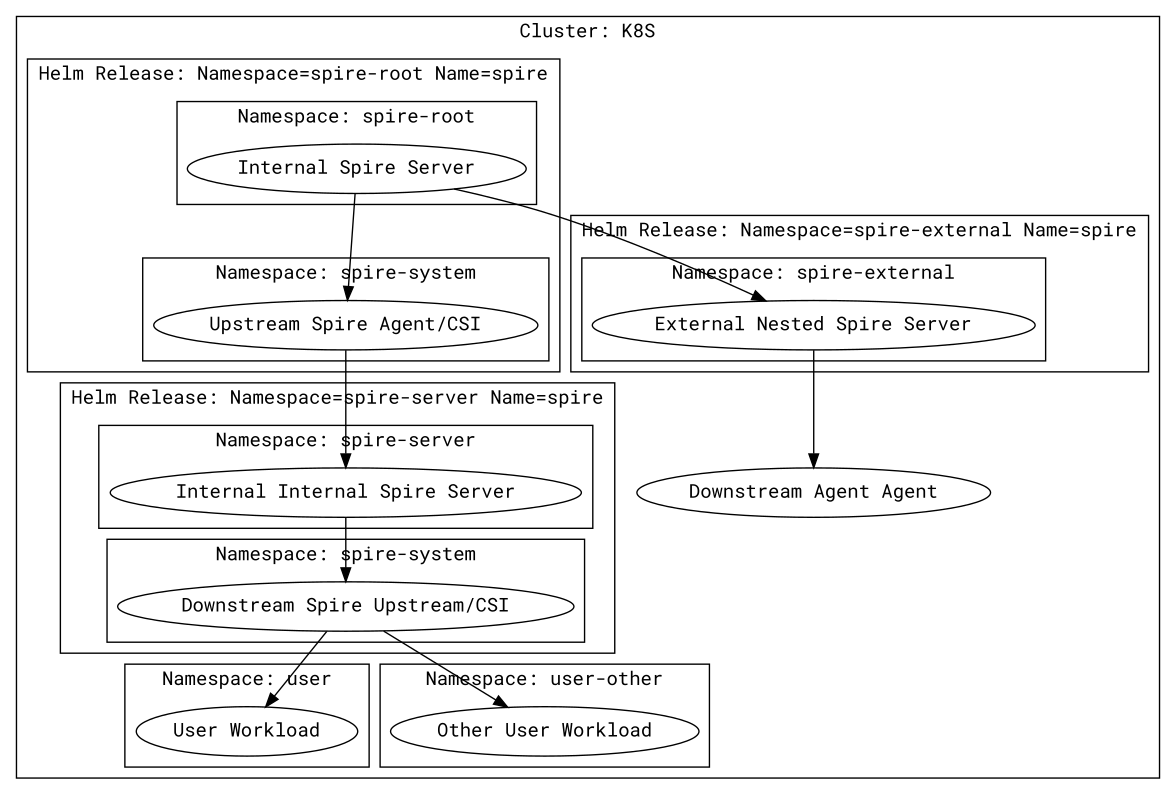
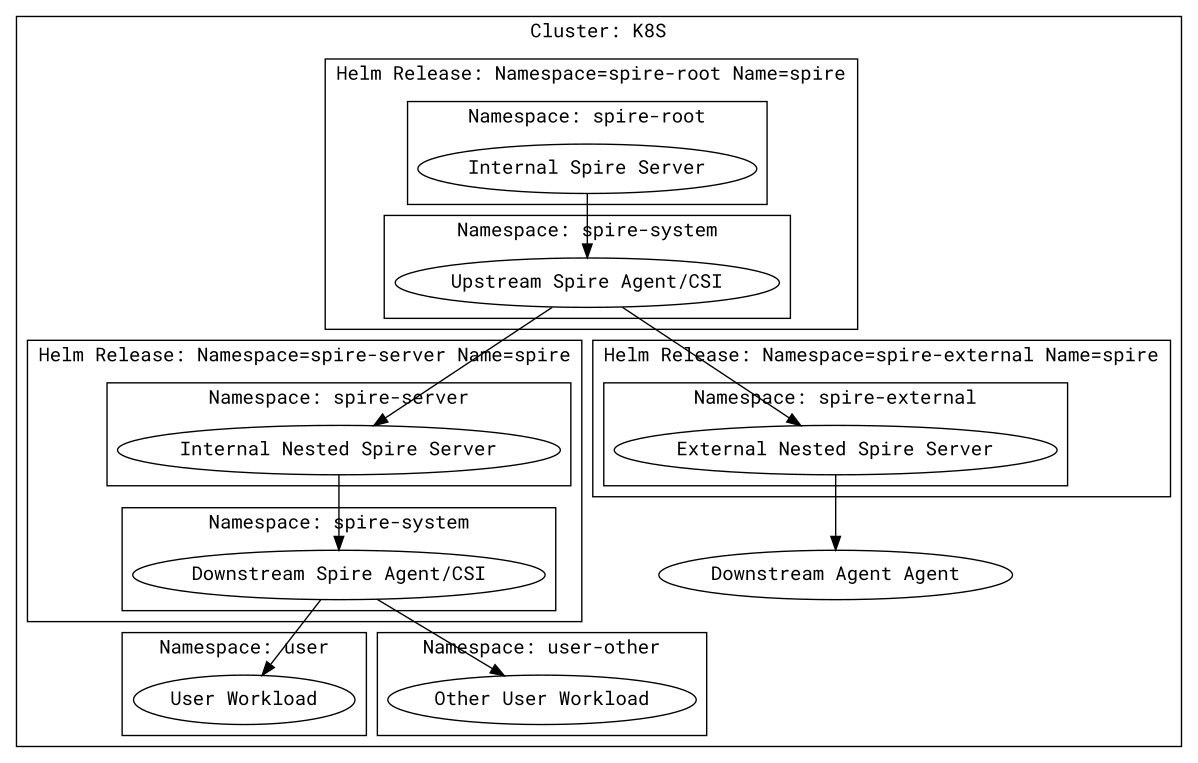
(607, 234) -> (706, 363)
(346, 493) -> (339, 450)
(346, 607) -> (339, 575)
